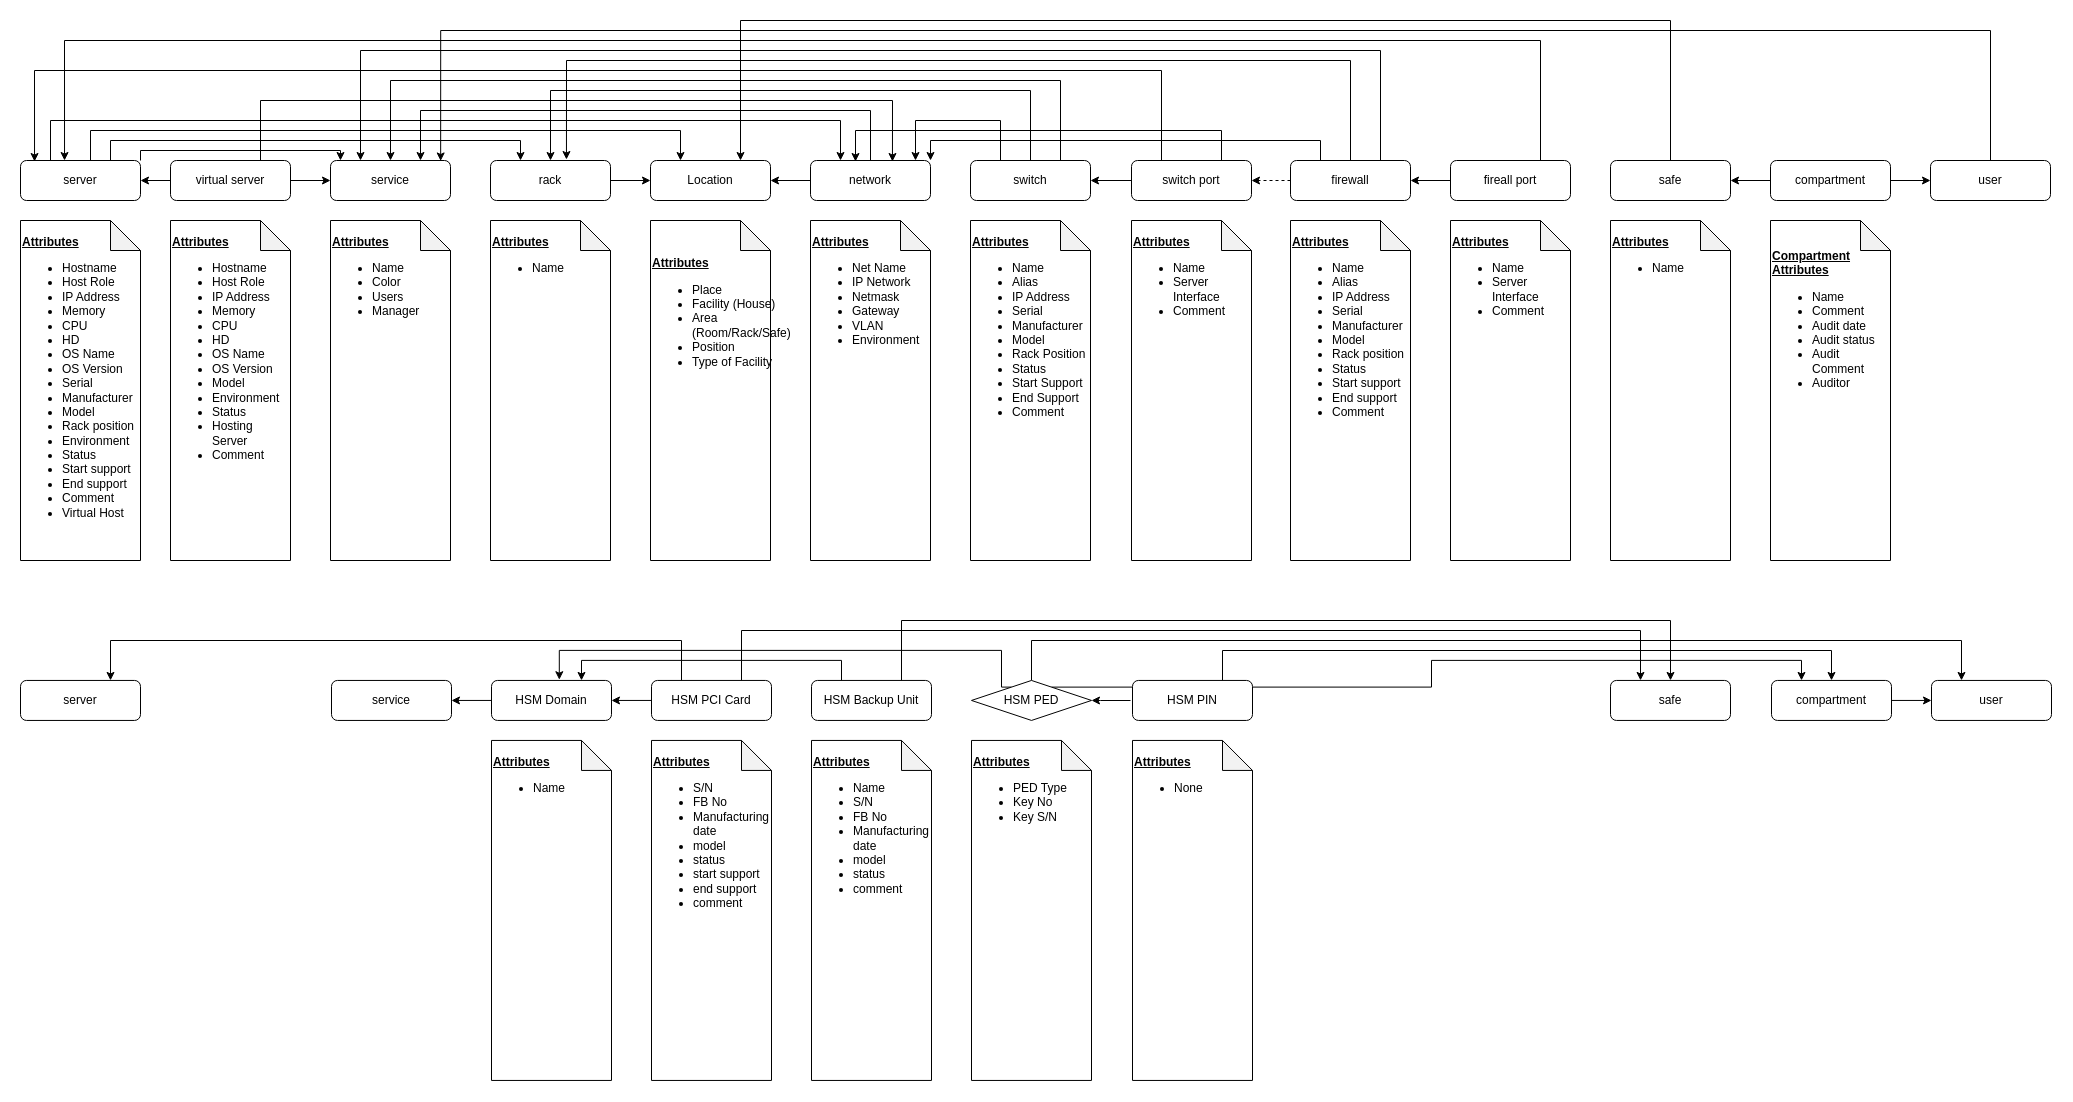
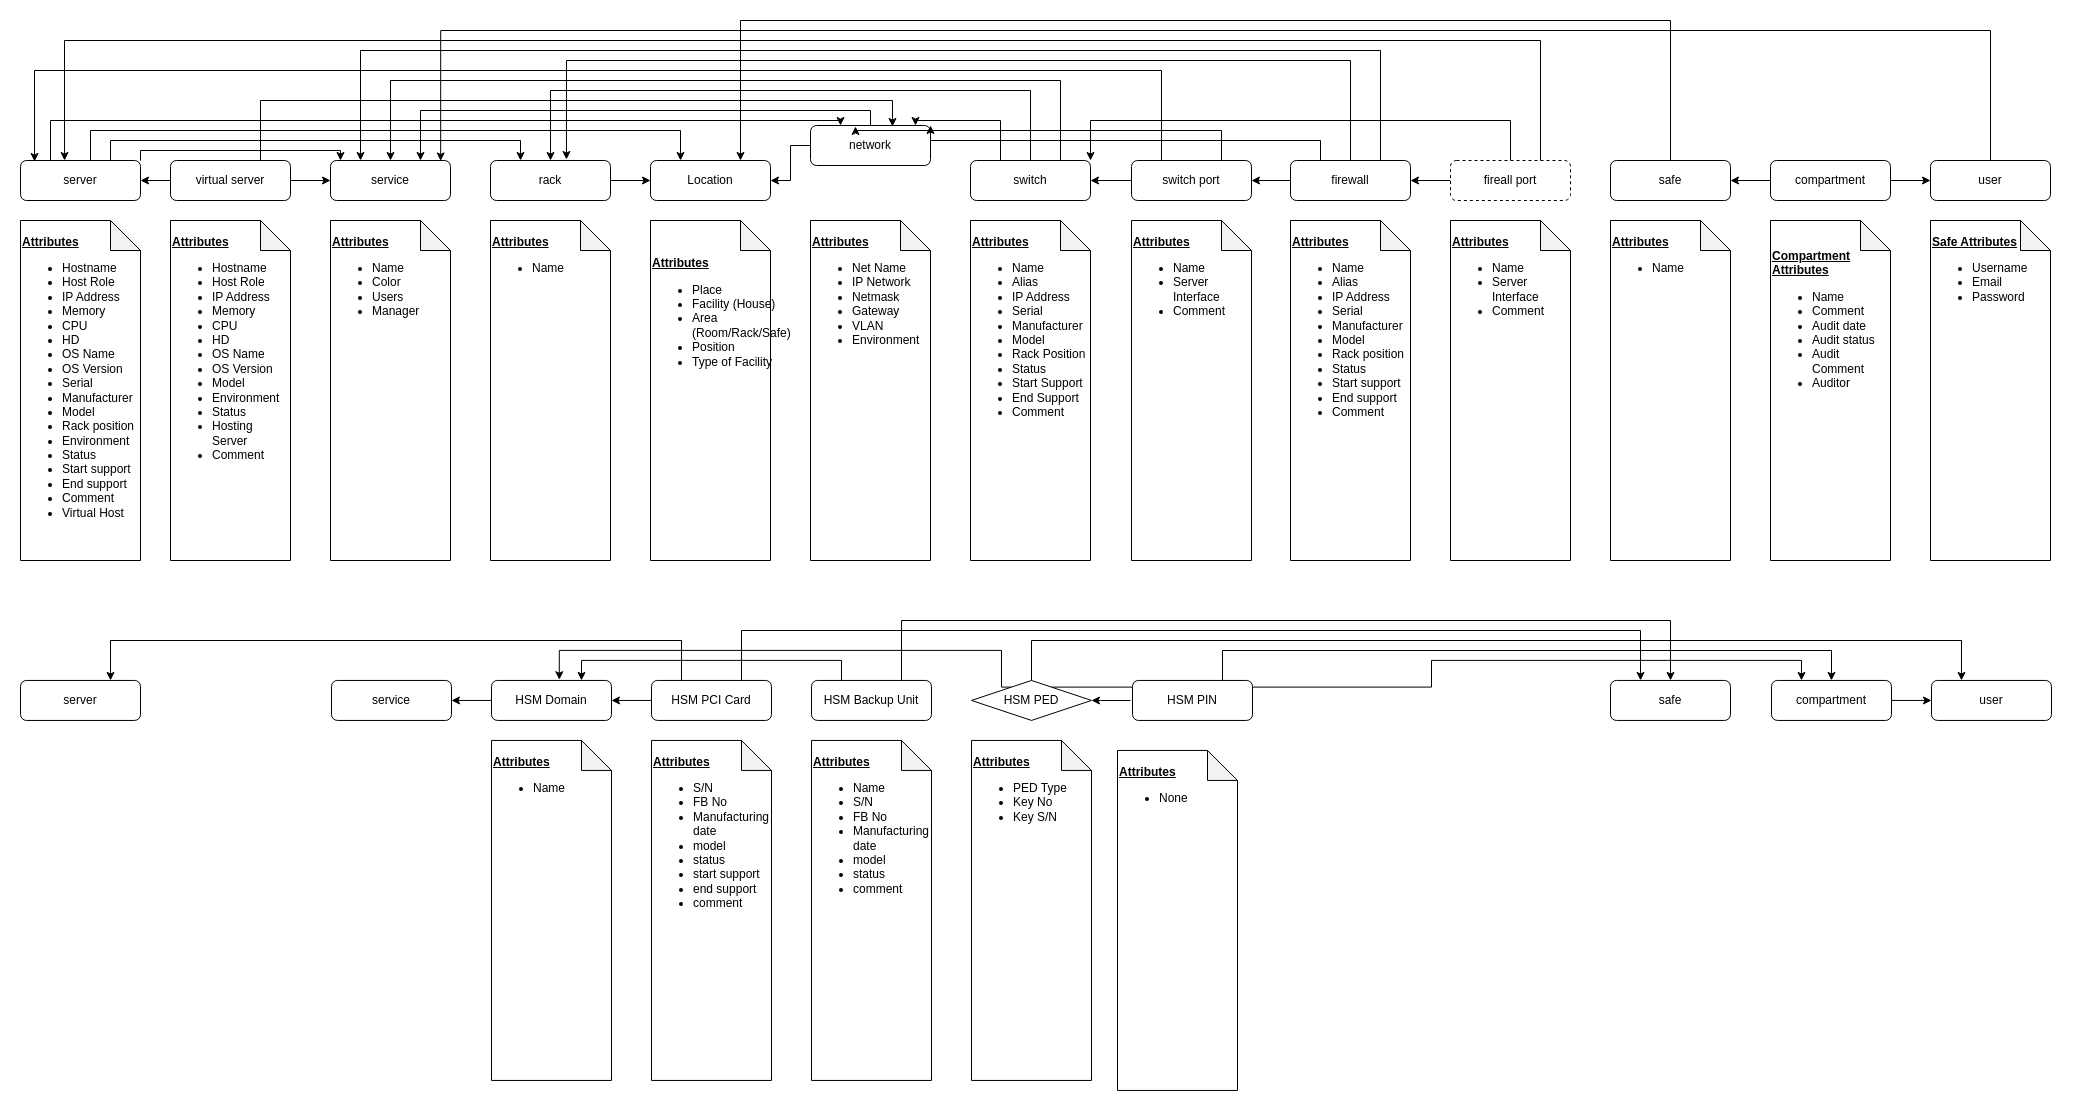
none -> (1305, 121)
(871, 181) -> (871, 146)
(1274, 181) -> (1274, 181)
(1511, 181) -> (1511, 181)
none -> (1991, 391)
(1193, 910) -> (1178, 920)
